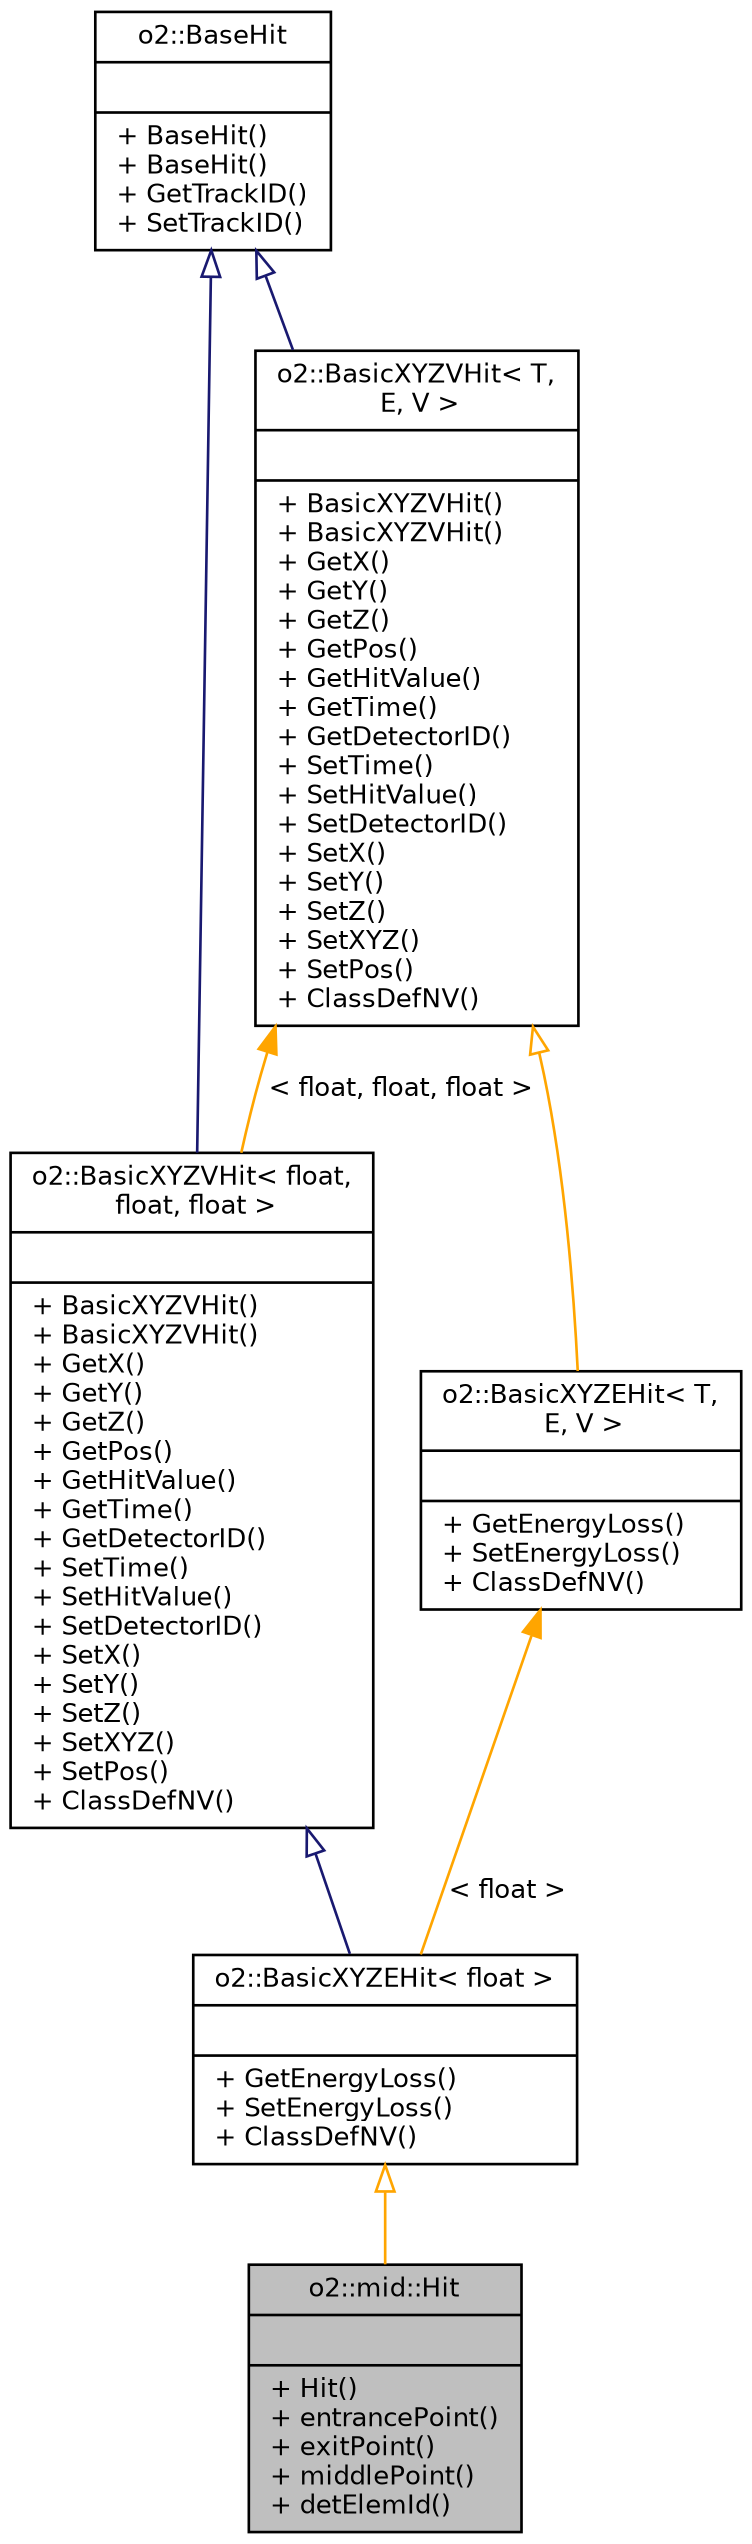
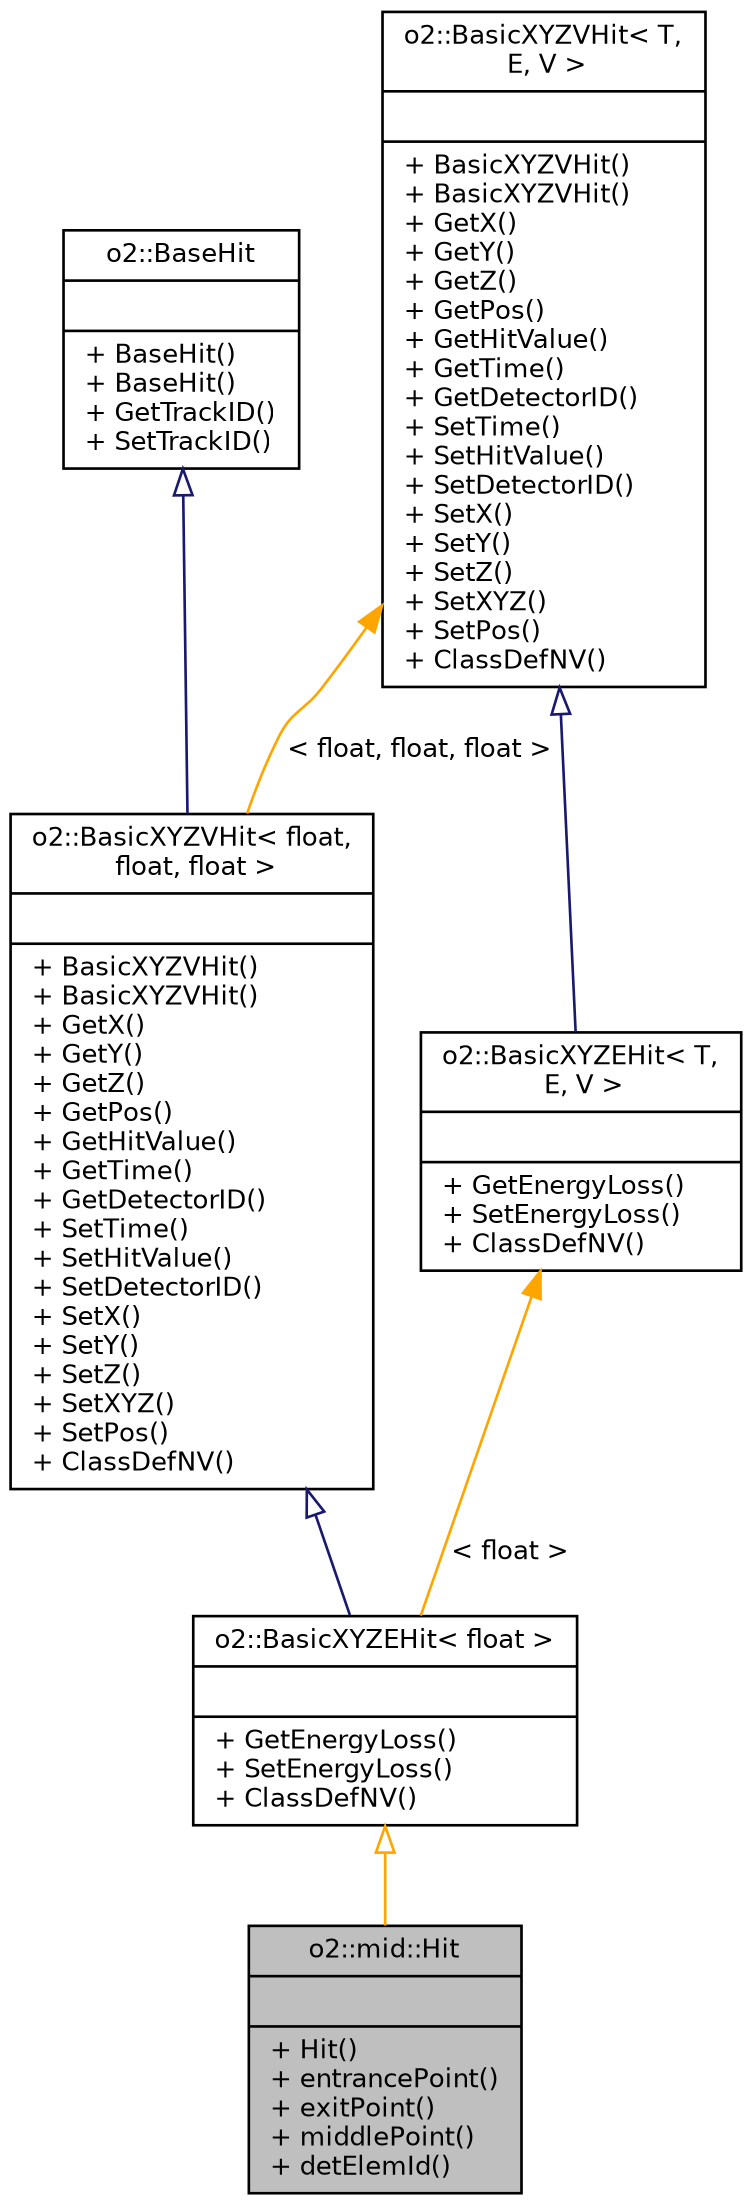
(279, 313) -> none
(565, 1211) -> (568, 873)
